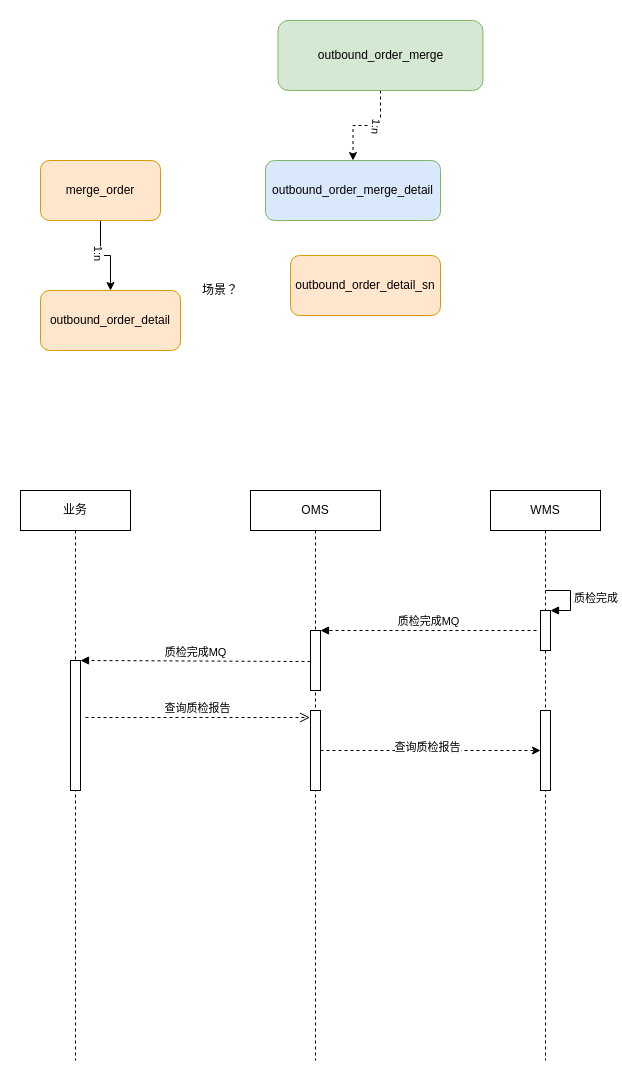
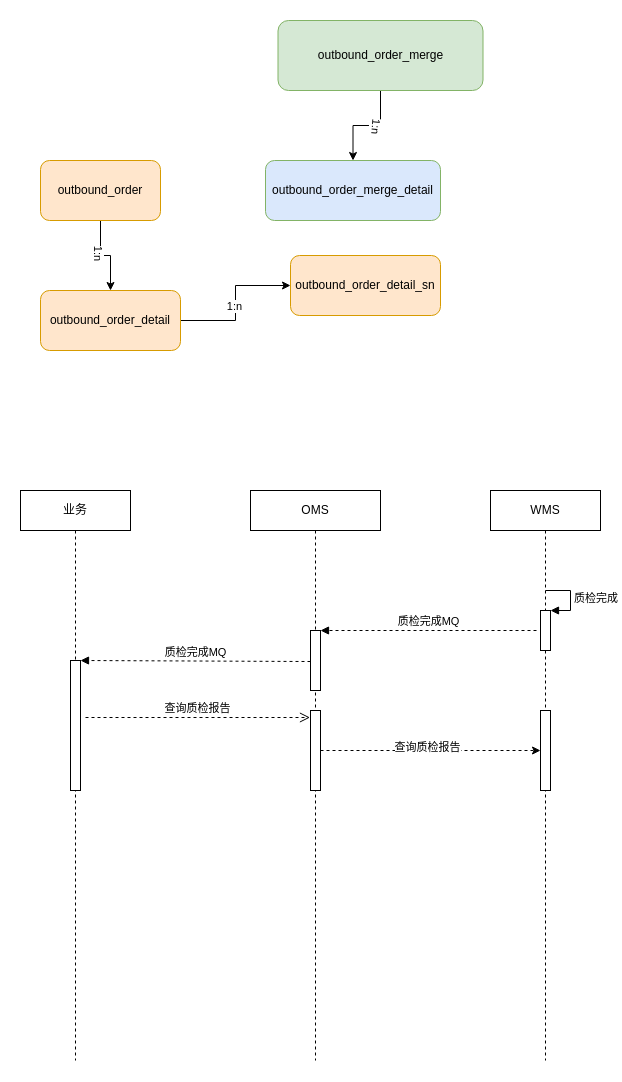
(353, 131) -> (353, 131)
(101, 191) -> (101, 191)
(221, 291) -> none
none -> (236, 307)
